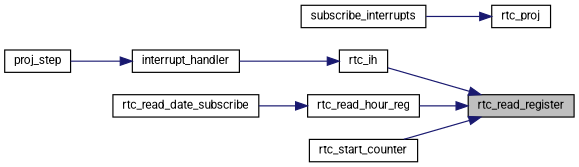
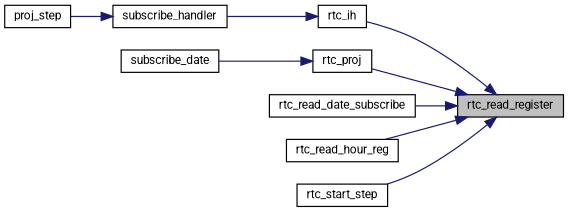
(364, 16) -> (170, 61)
(186, 61) -> (170, 16)
none -> (414, 80)
(277, 106) -> (430, 106)
(364, 151) -> (342, 195)
